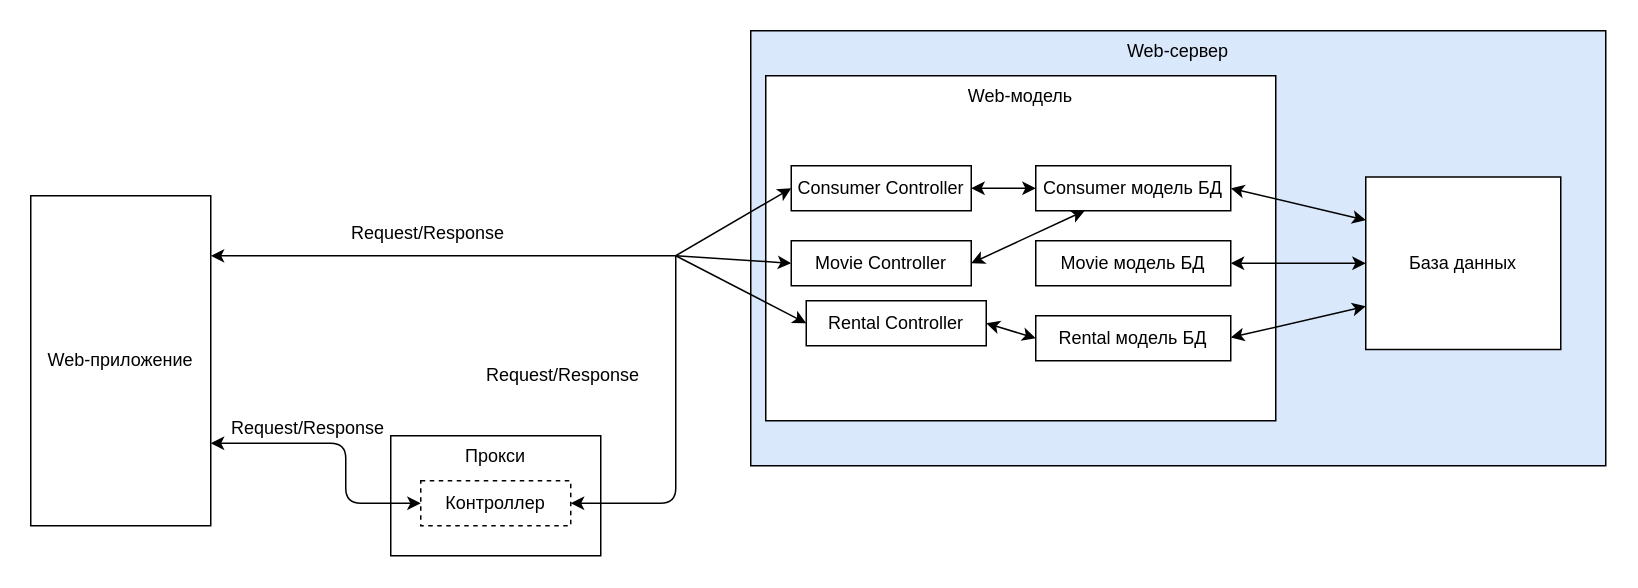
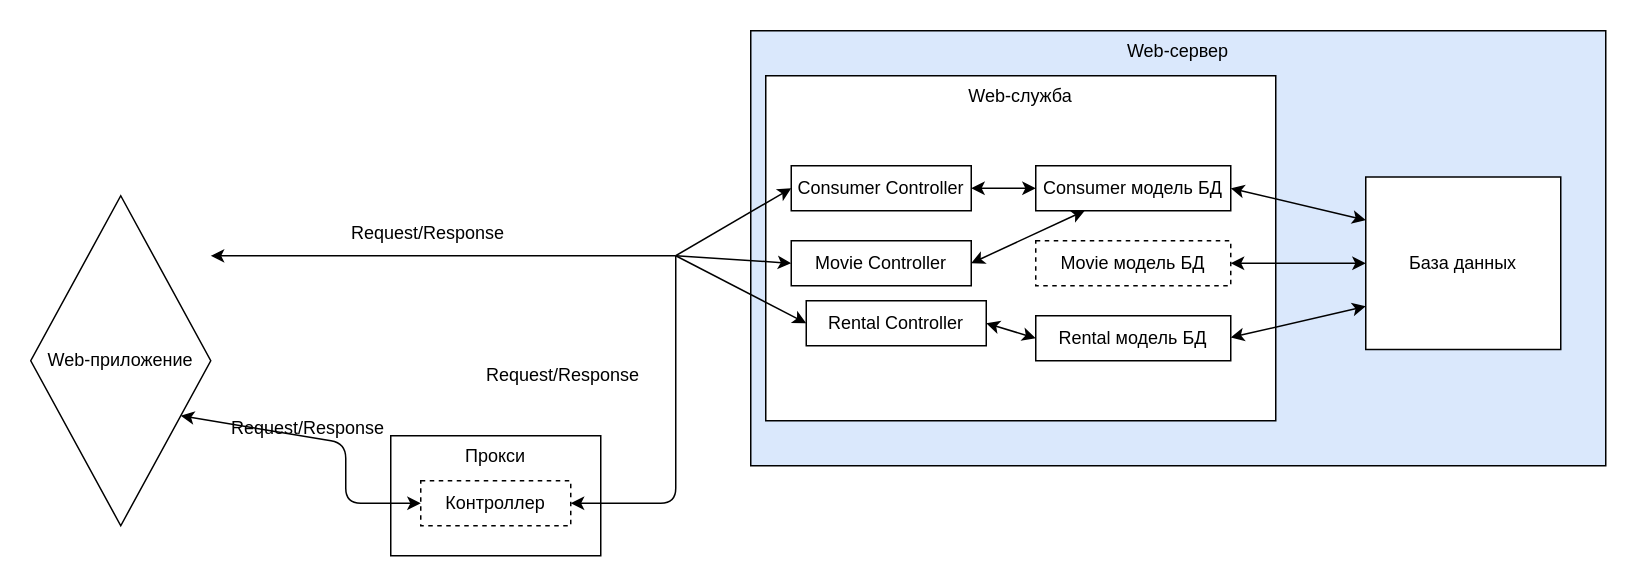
(1021, 97) -> (1021, 97)
(1133, 263) -> (1133, 263)
(121, 361) -> (121, 361)
